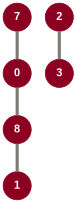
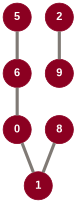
none -> (17, 17)
(17, 17) -> (17, 73)
(59, 73) -> (59, 73)
(17, 102) -> (28, 158)
